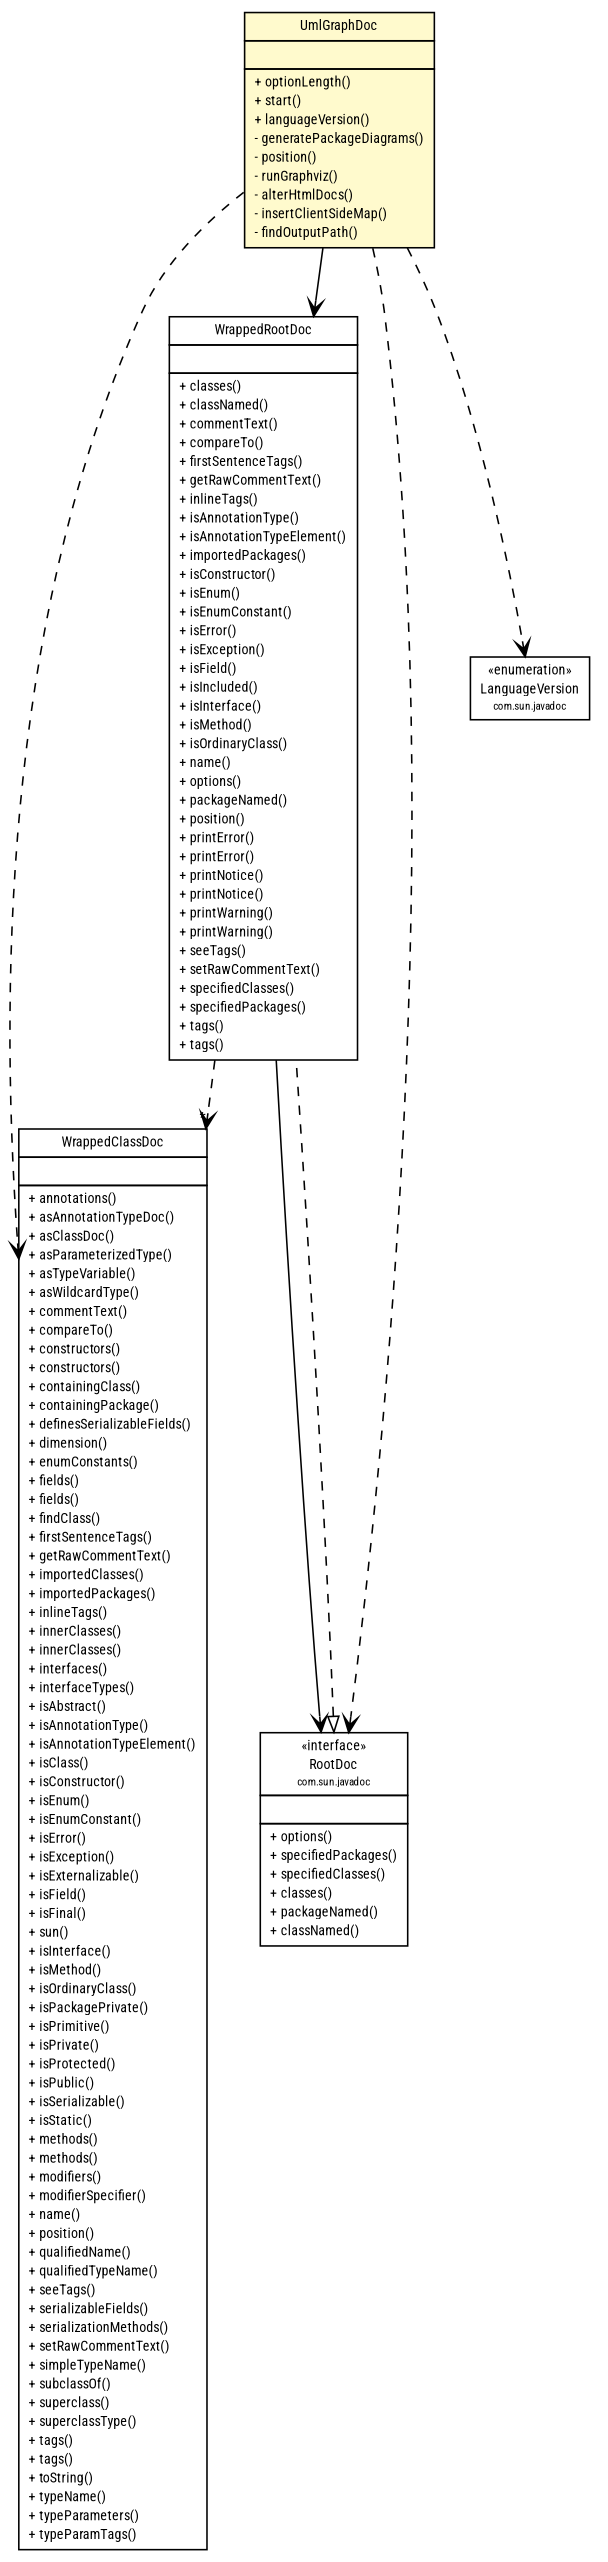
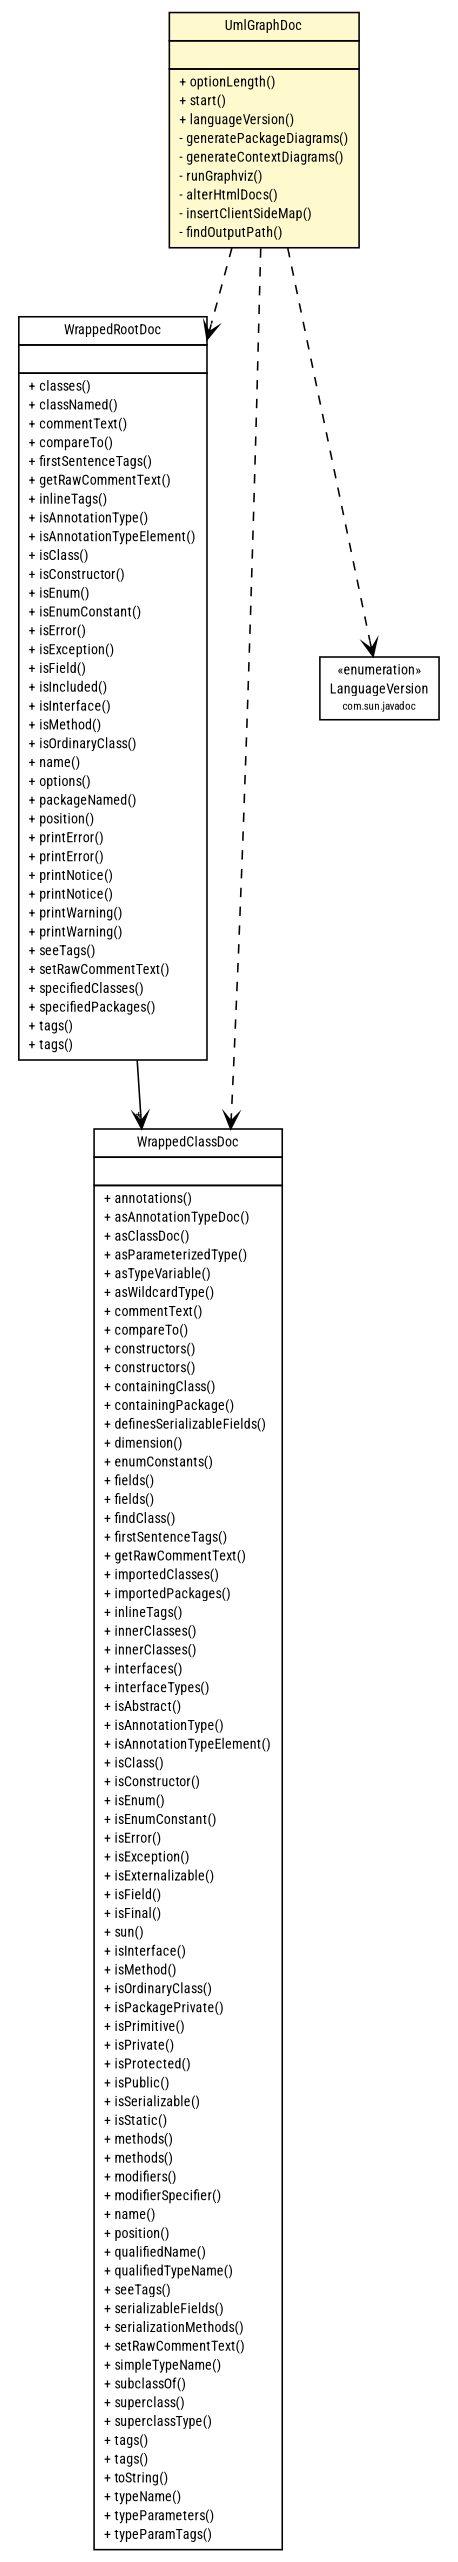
(286, 158) -> (262, 158)
(319, 274) -> (222, 286)
(243, 556) -> (59, 556)
(211, 1087) -> (139, 1087)
(334, 1839) -> none
